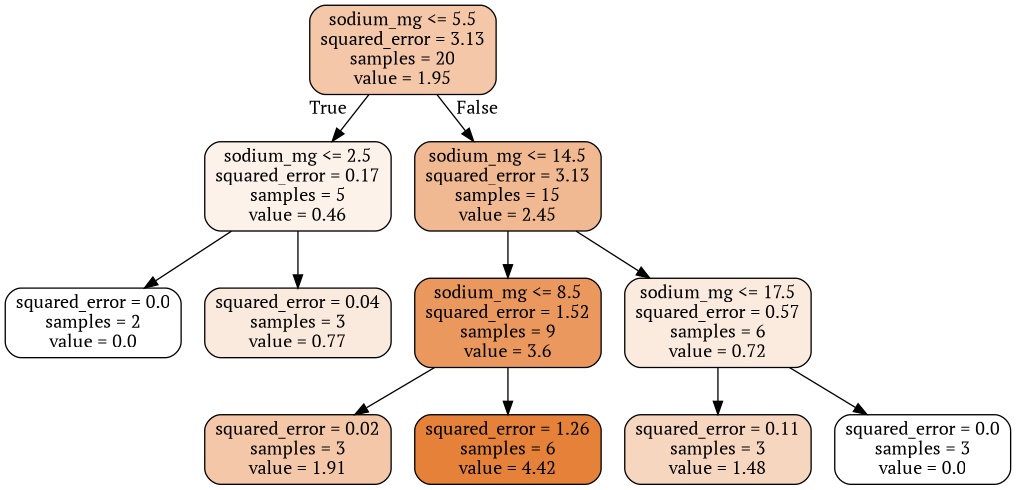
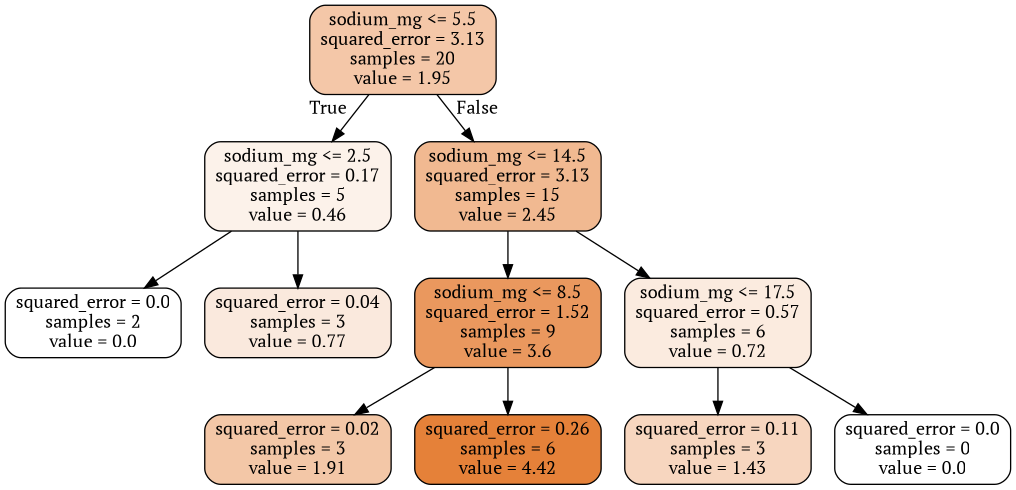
(508, 450) -> (508, 450)
(718, 450) -> (718, 450)
(923, 450) -> (923, 450)
